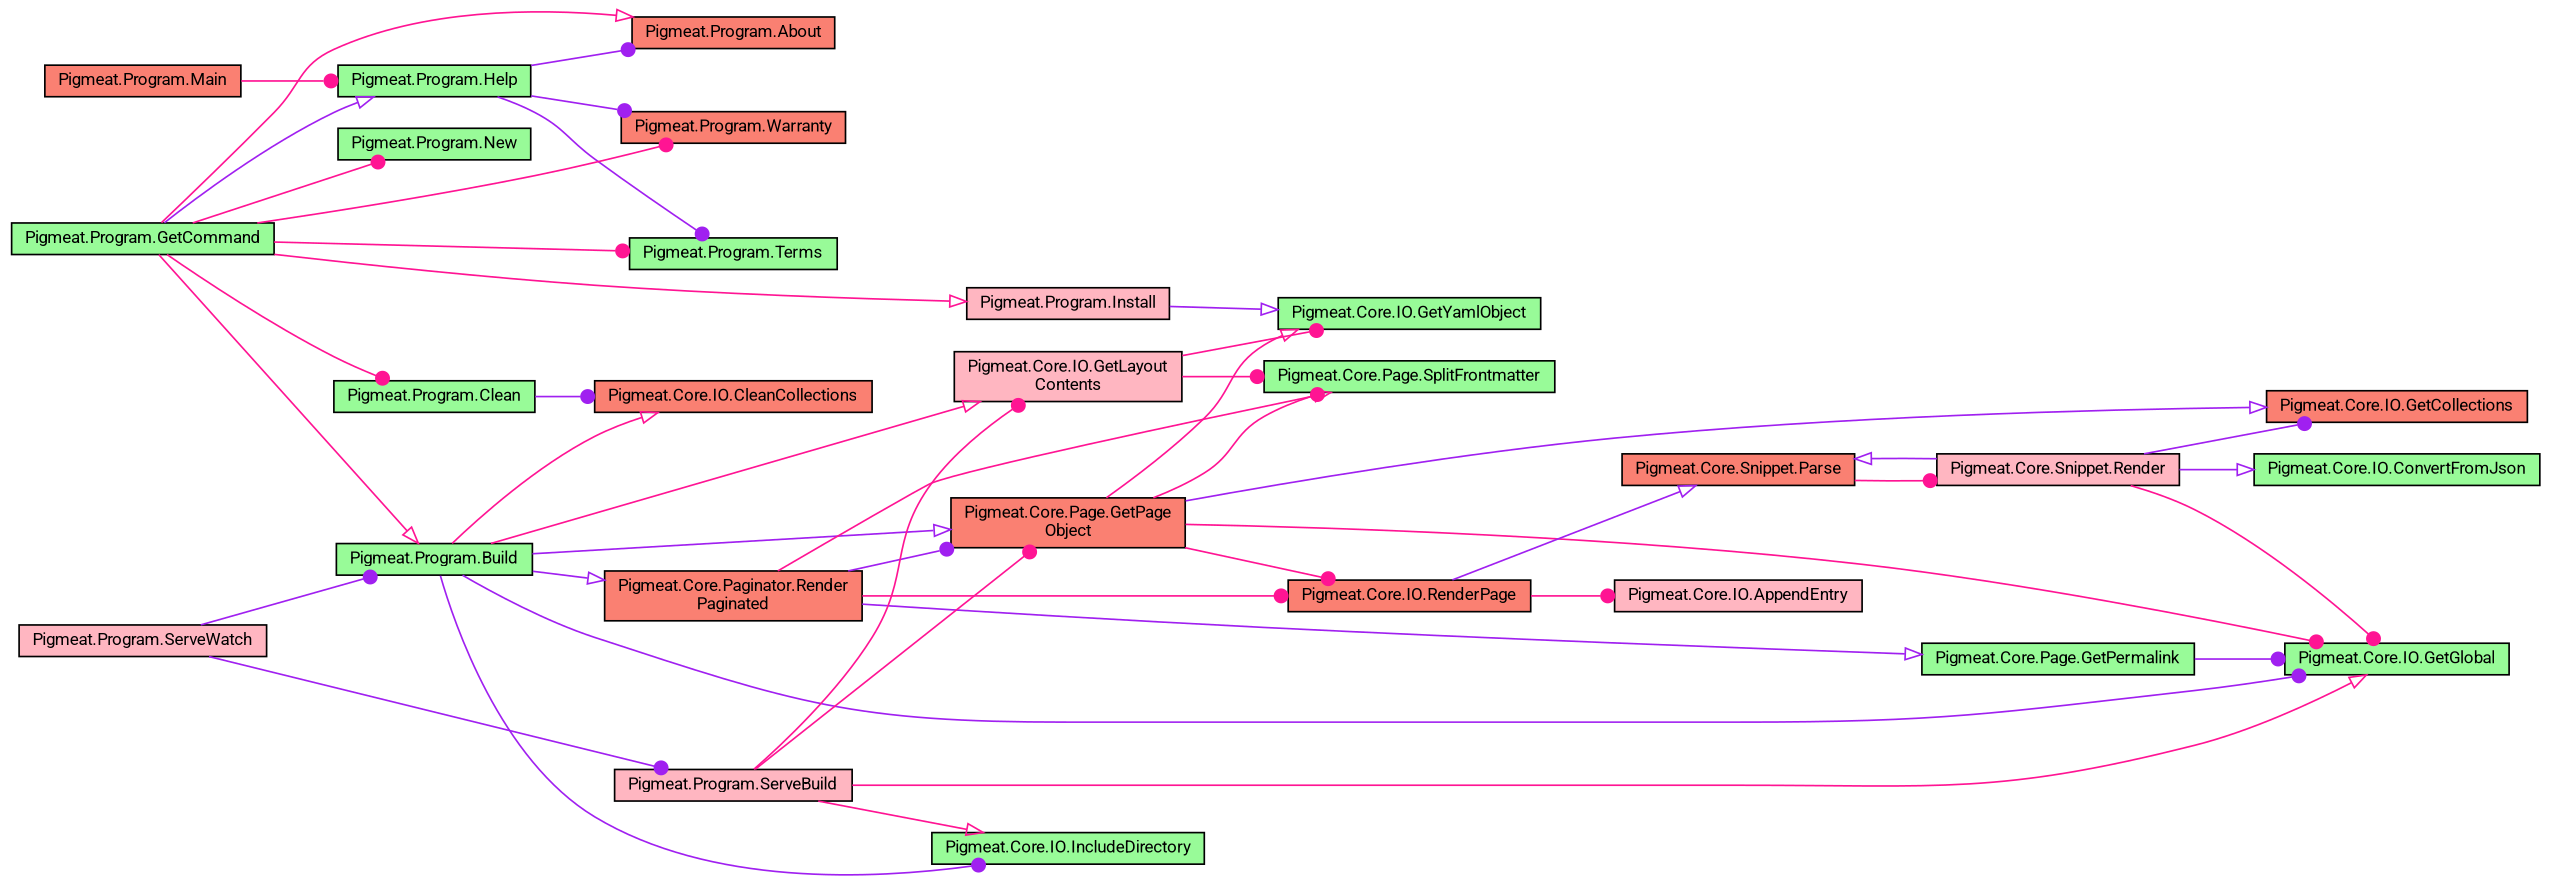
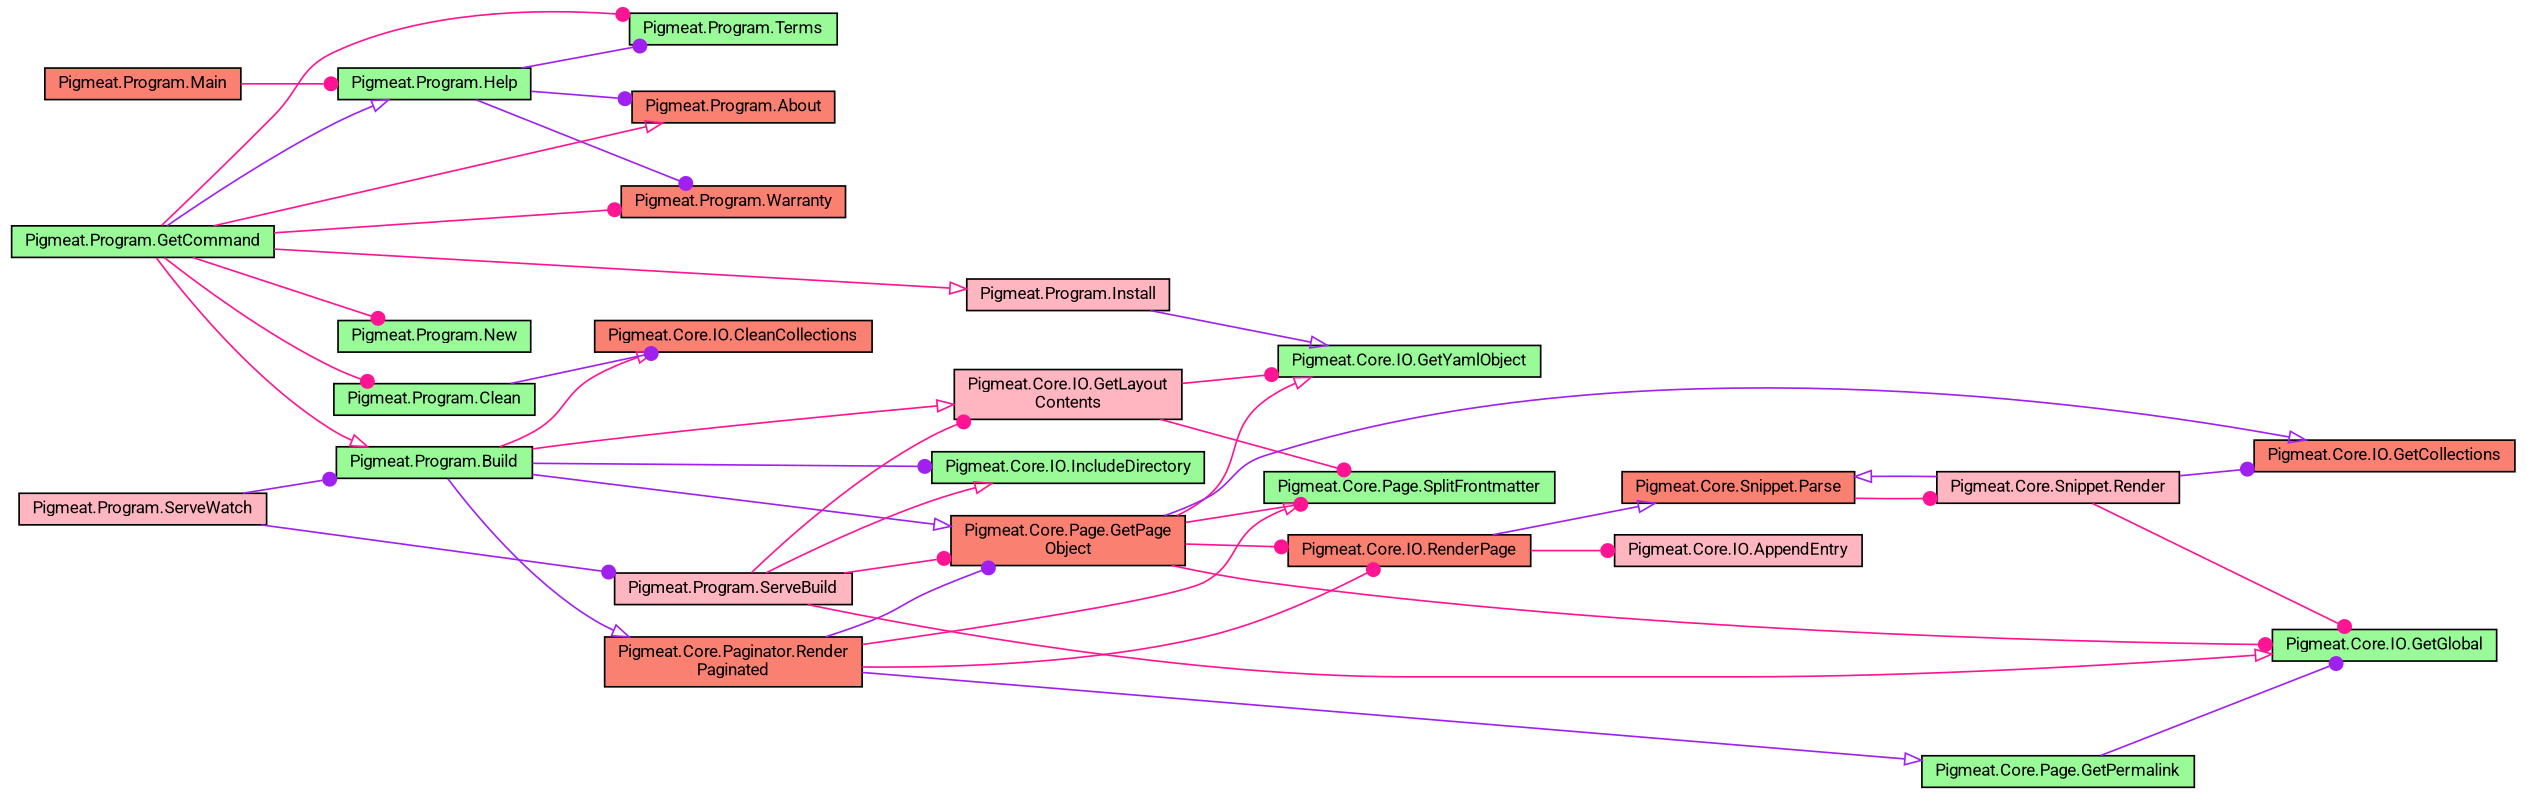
(2397, 470) -> none
(1366, 722) -> none
